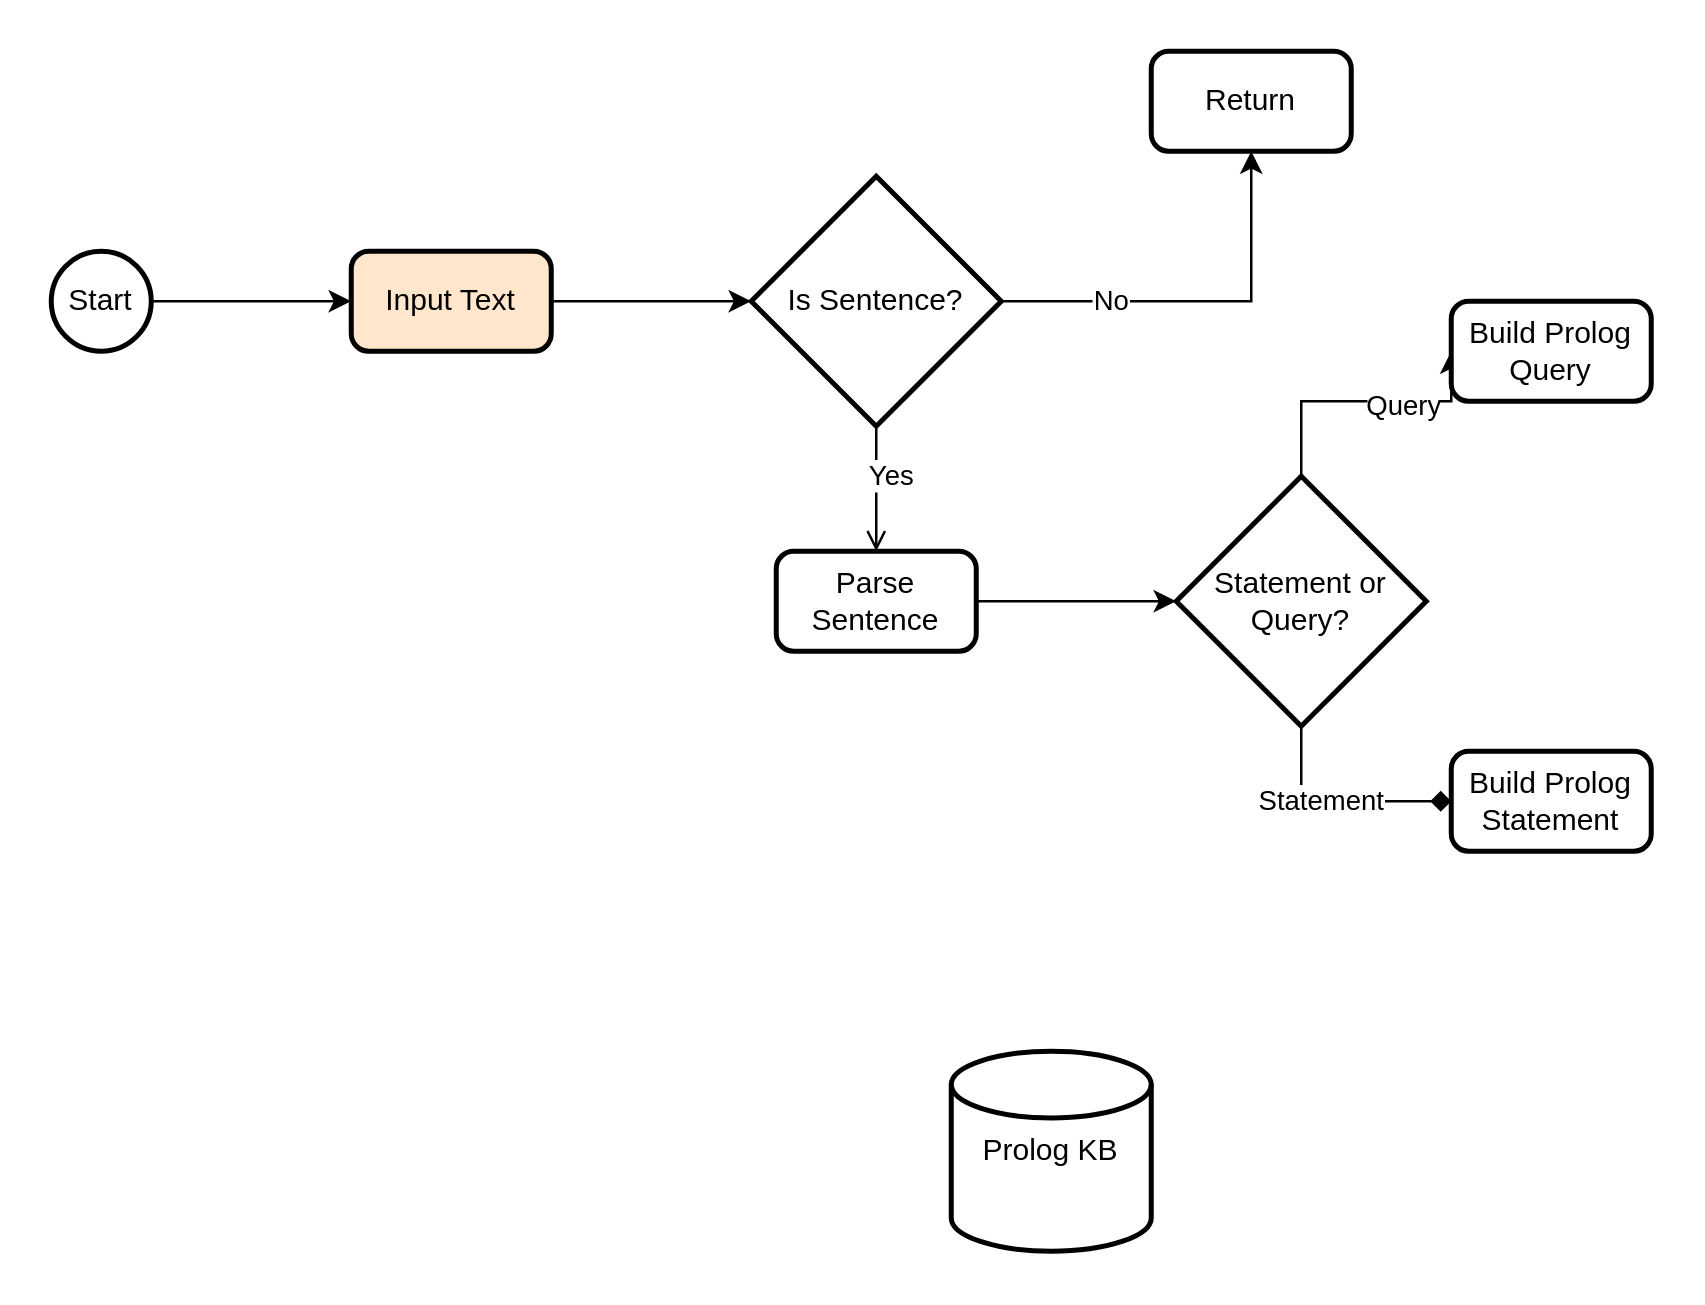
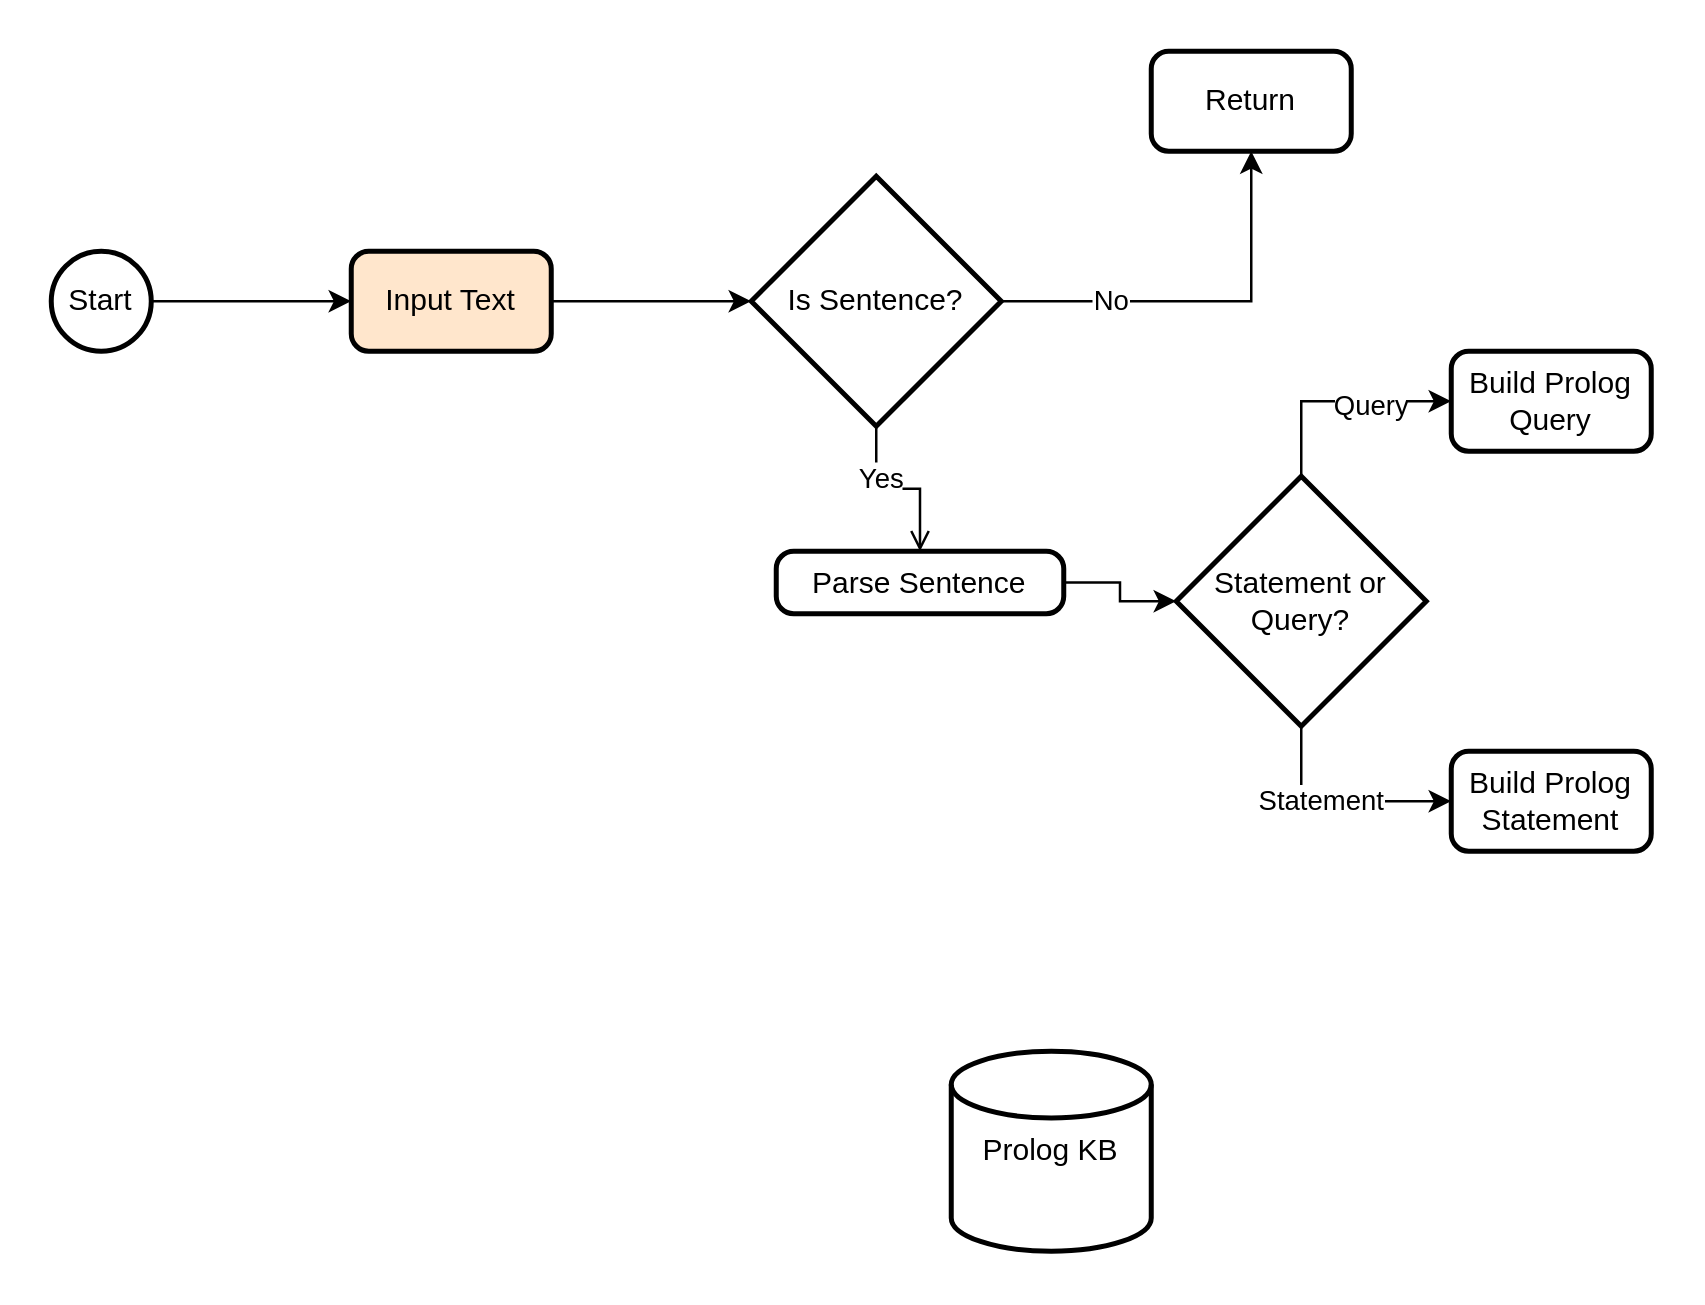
(1551, 351) -> (1551, 401)
(876, 601) -> (920, 583)
(1431, 801) -> (1432, 801)
